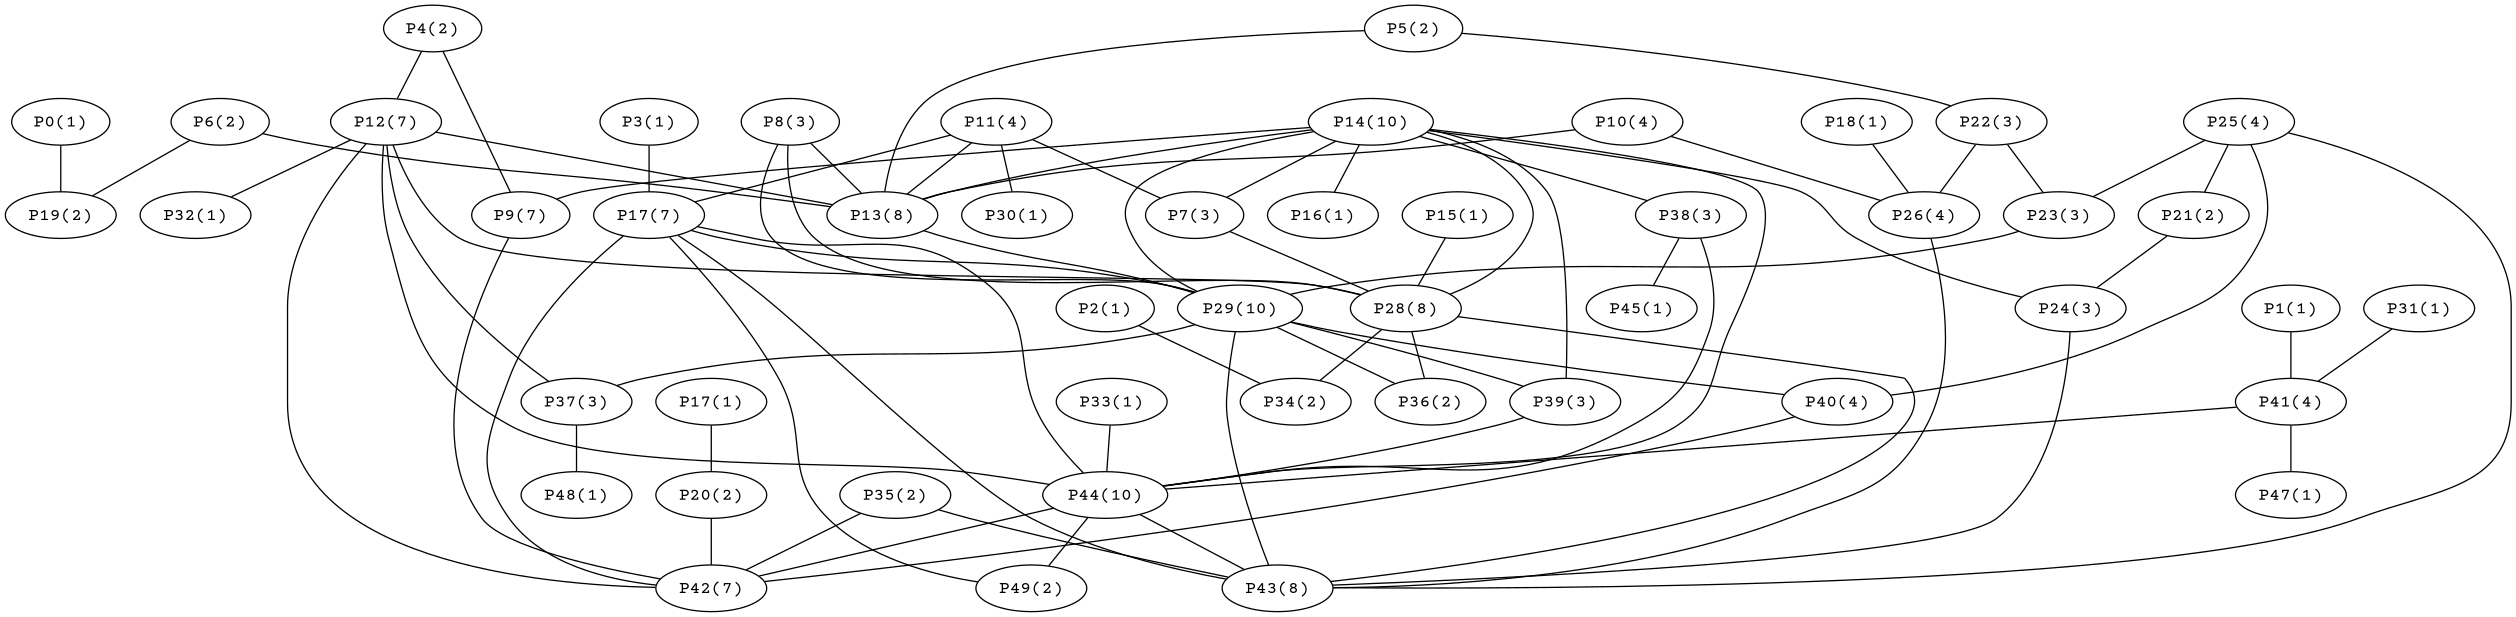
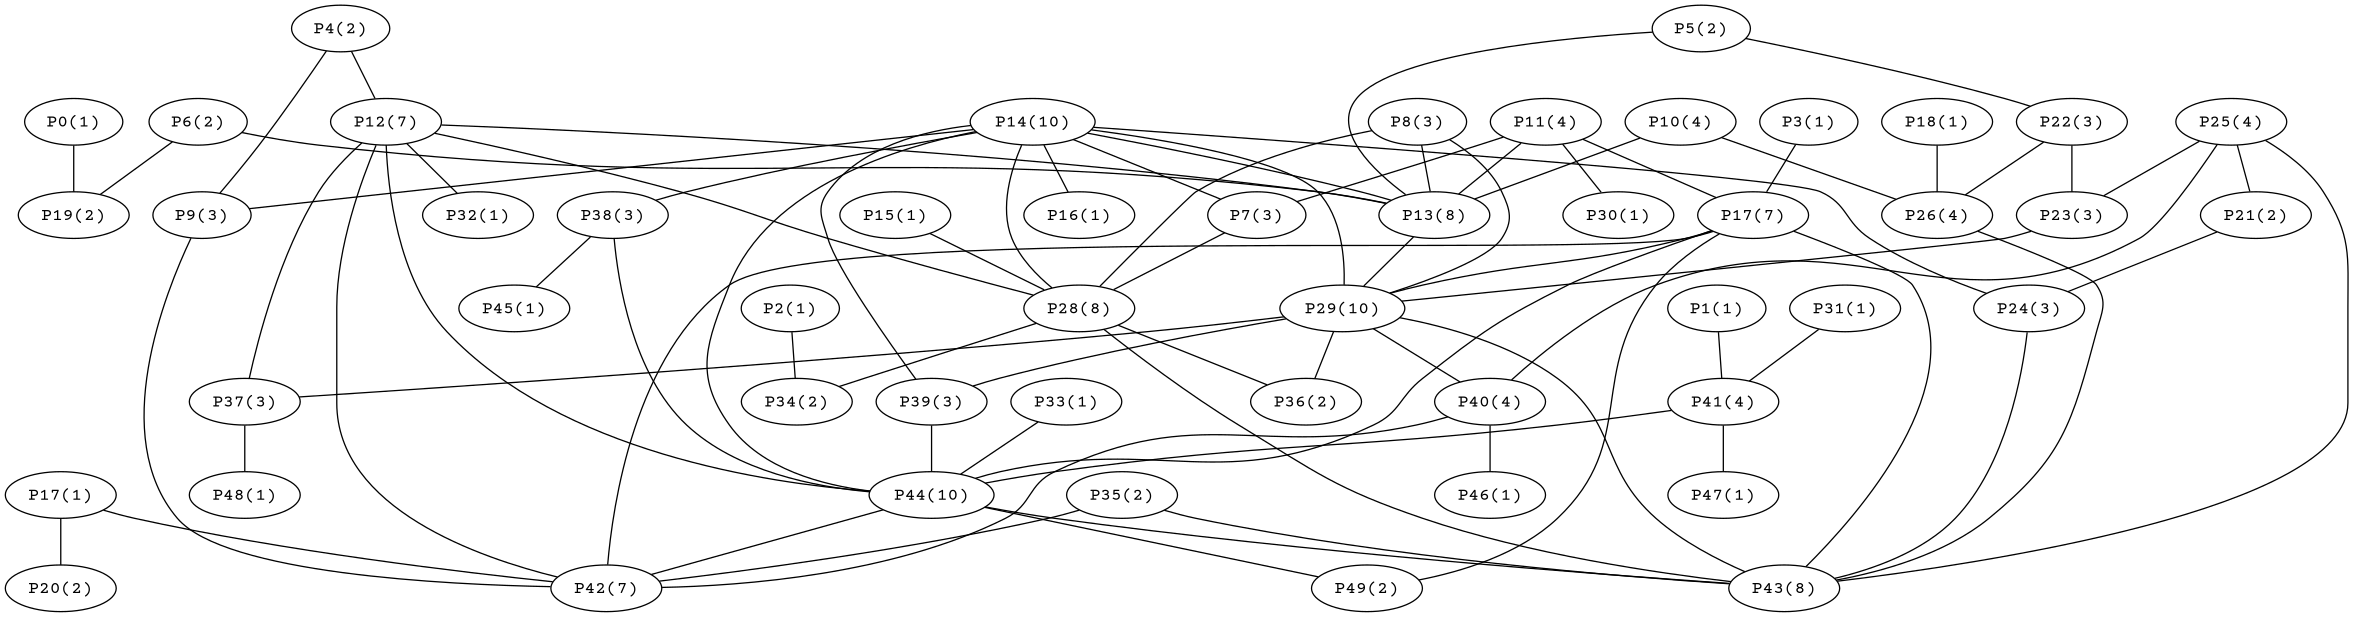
(521, 215) -> (202, 215)
none -> (1490, 495)
(711, 542) -> (327, 553)
